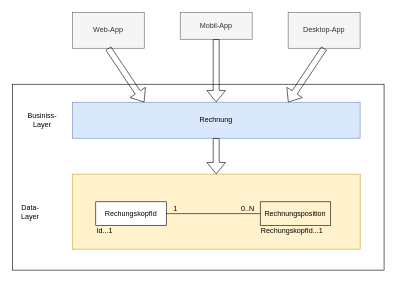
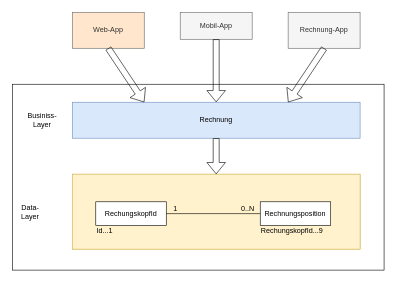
(108, 30) -> (108, 30)
(324, 30) -> (324, 30)
(296, 214) -> (296, 214)
(293, 231) -> (293, 231)
